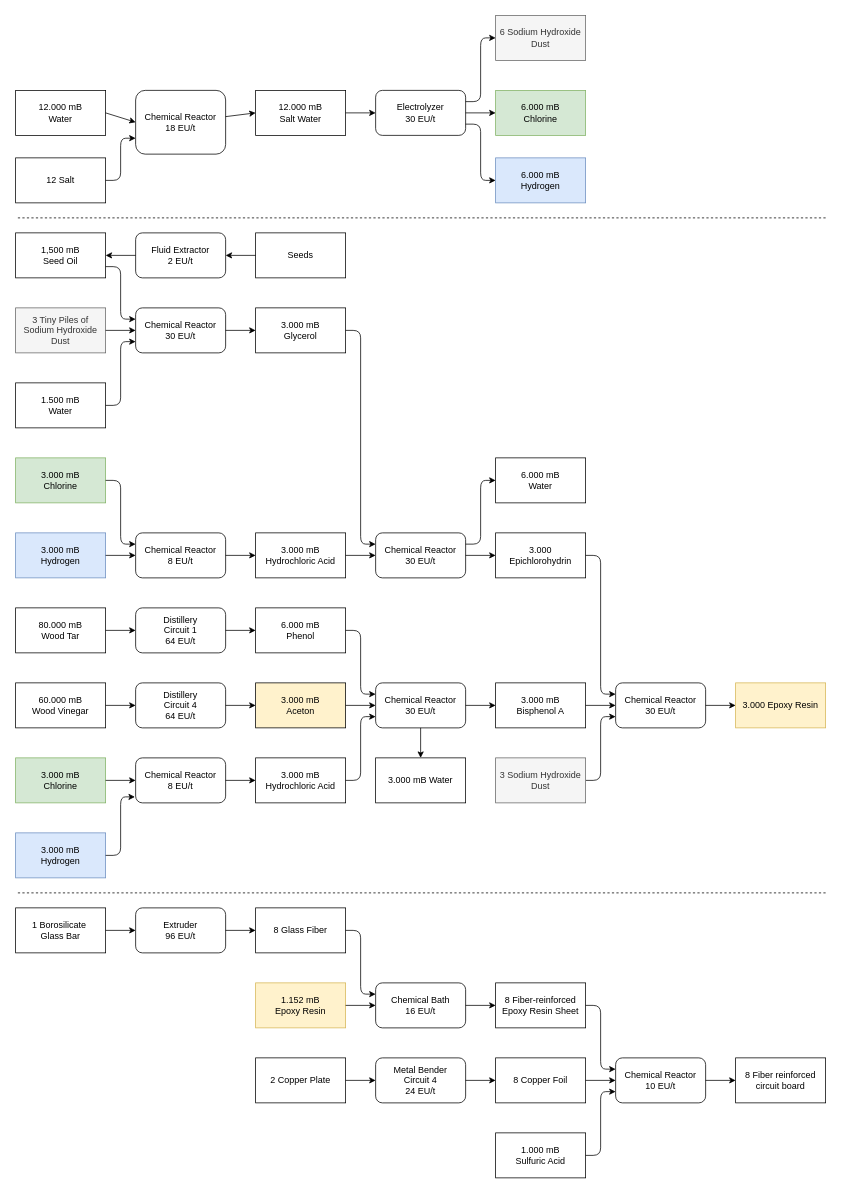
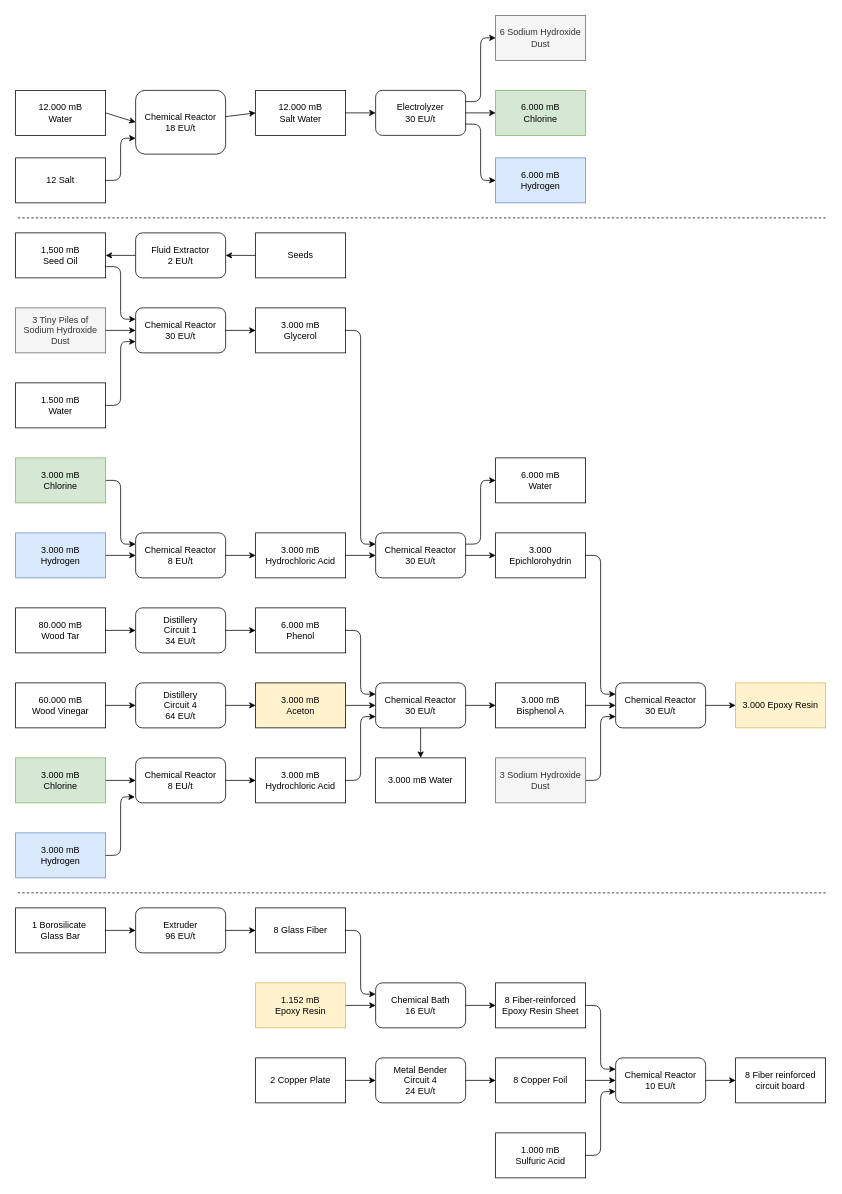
(180, 630) -> (180, 630)
